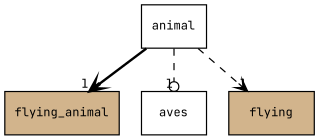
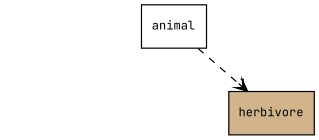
(62, 113) -> none
(174, 113) -> none
(272, 113) -> (272, 113)
